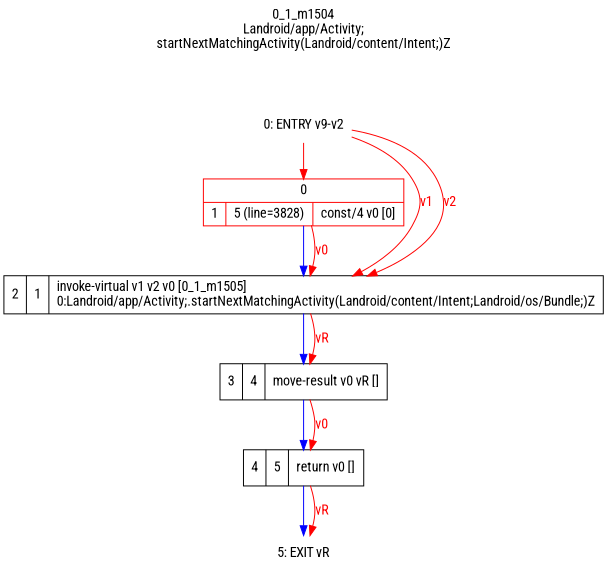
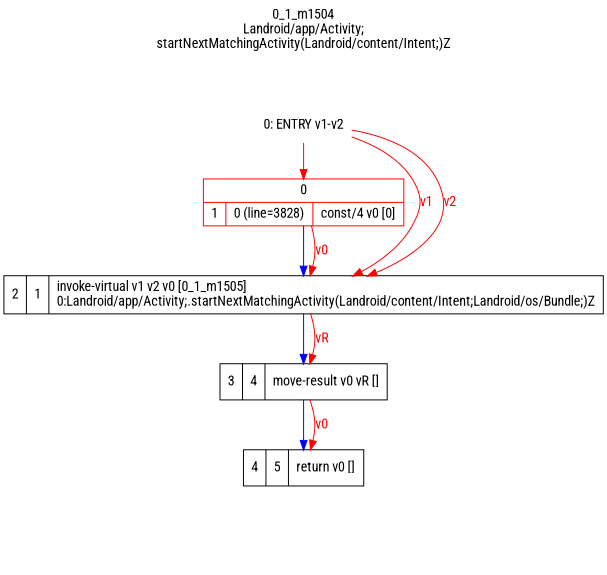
(304, 125) -> (304, 125)
(269, 214) -> (269, 214)
(304, 553) -> none
